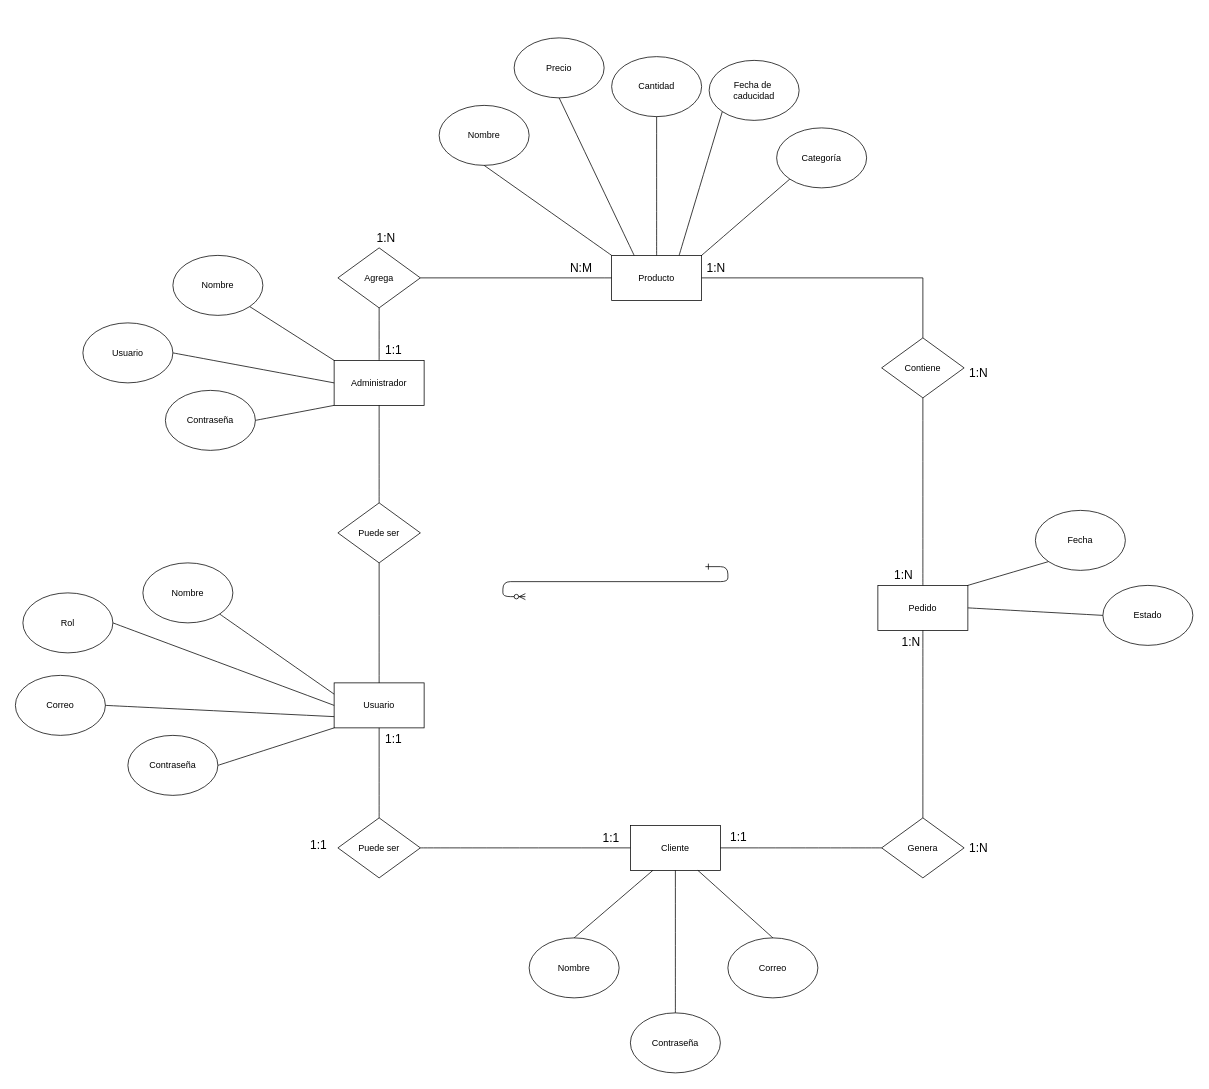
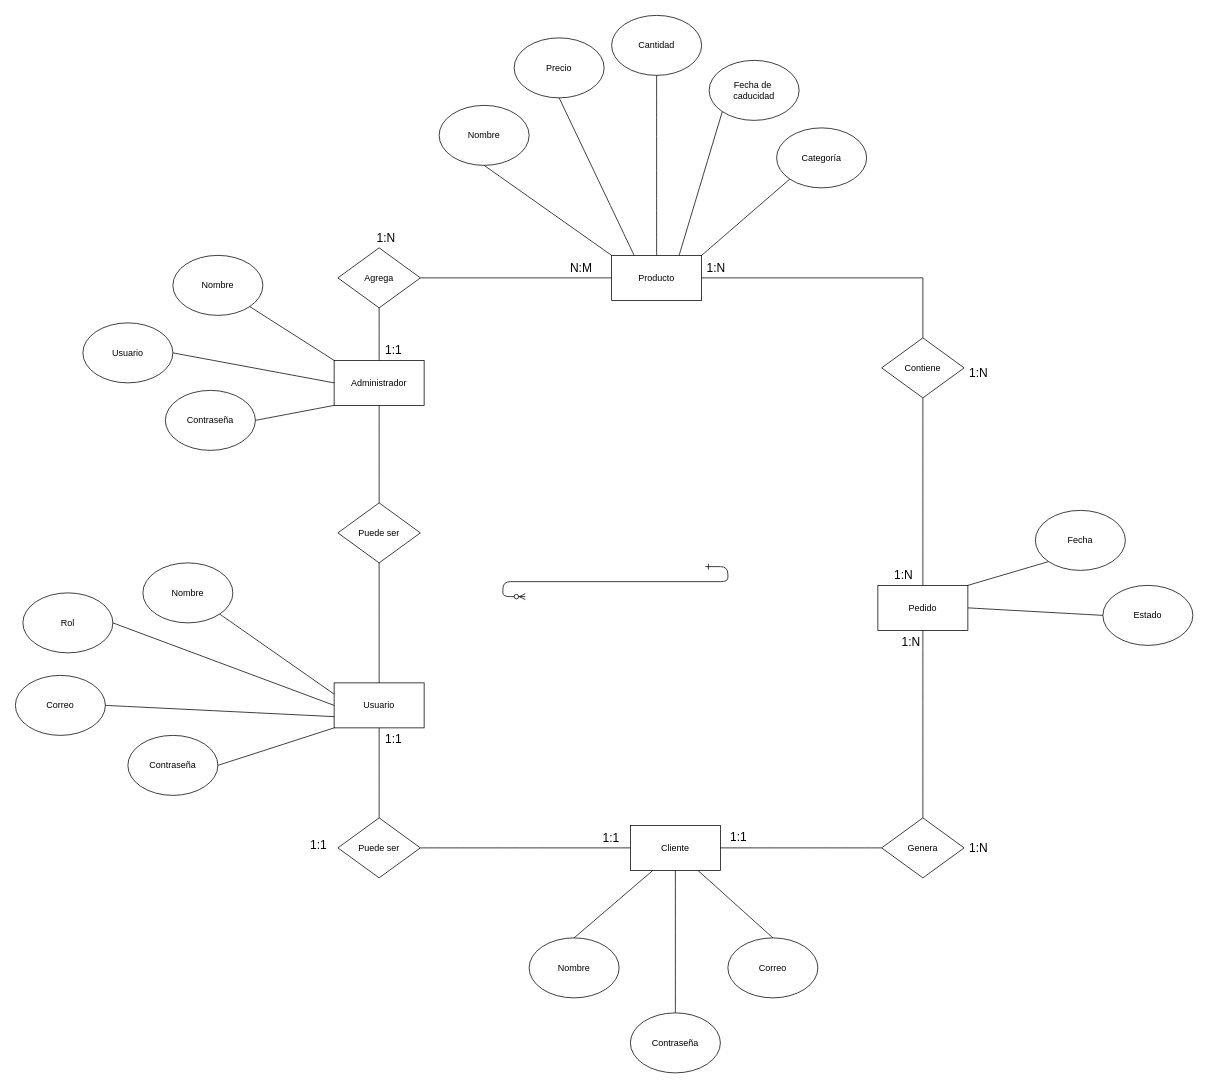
(657, 87) -> (657, 45)
